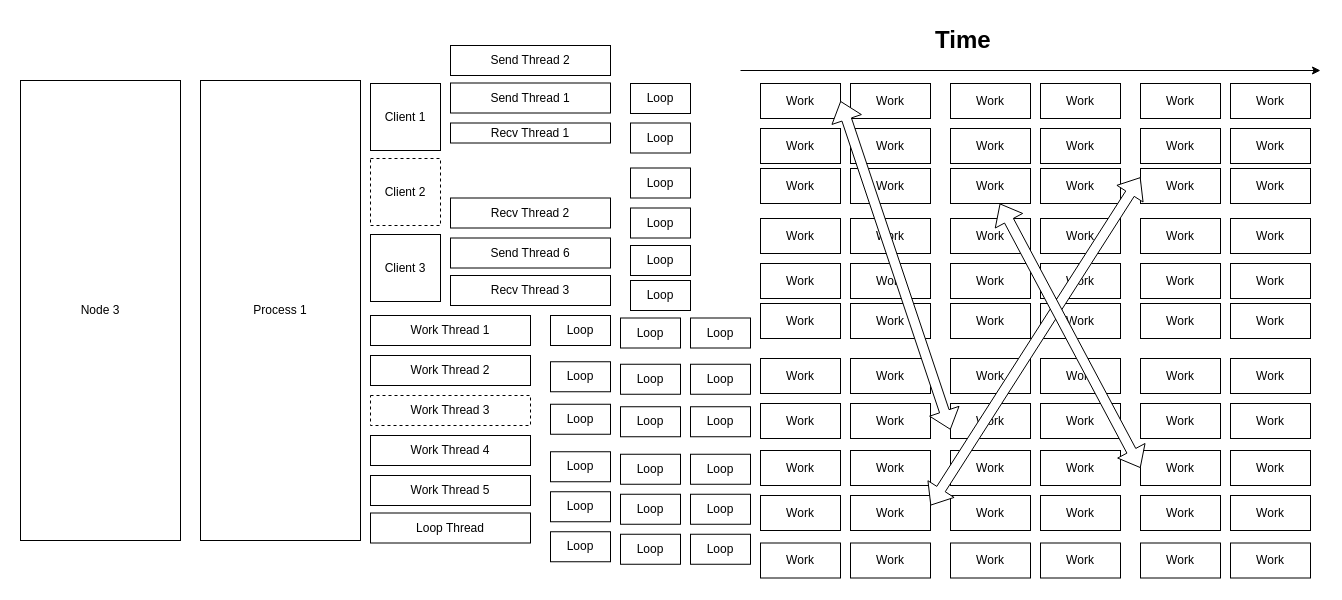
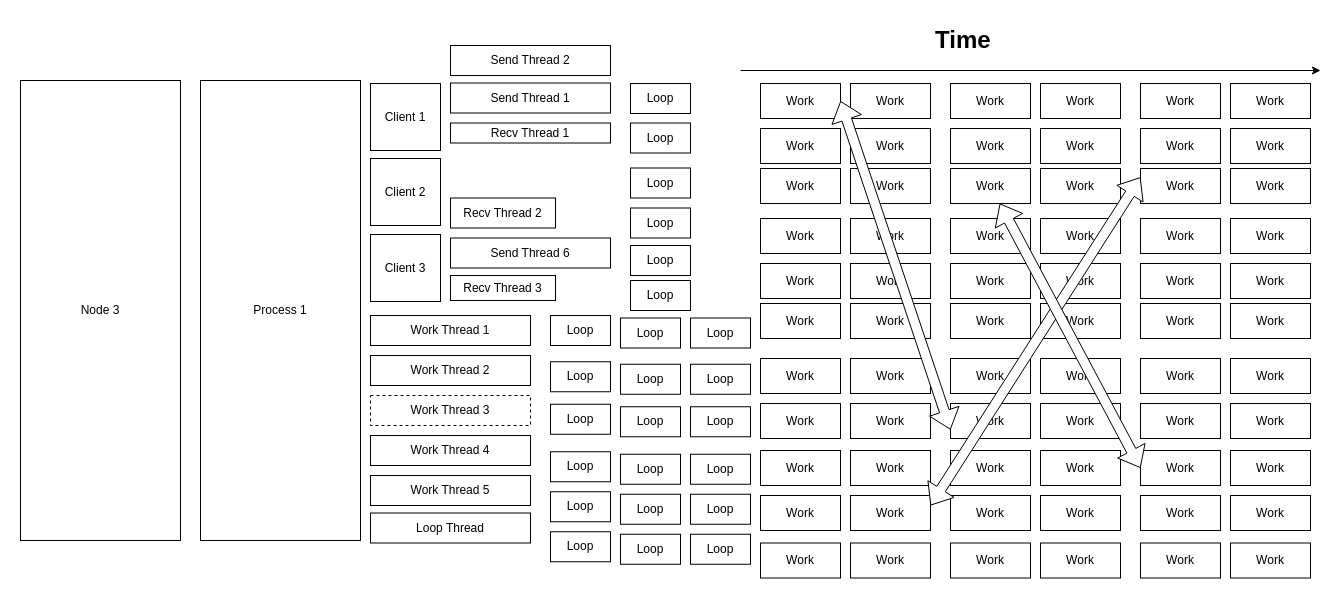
(406, 192) -> (406, 192)
(531, 213) -> (503, 213)
(531, 291) -> (503, 288)
